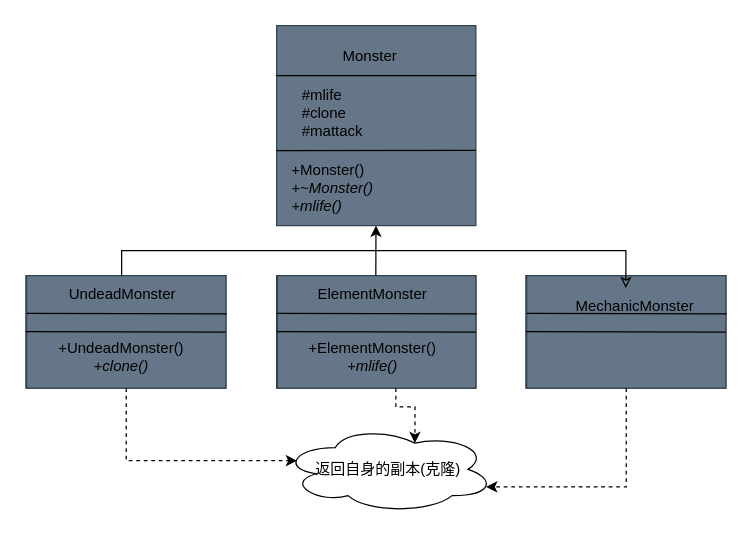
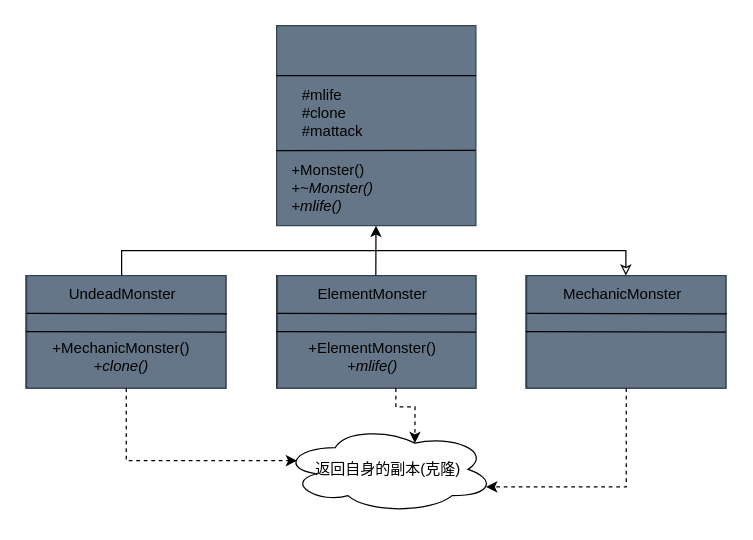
(370, 57) -> none
(634, 307) -> (621, 294)
(121, 357) -> (121, 357)
